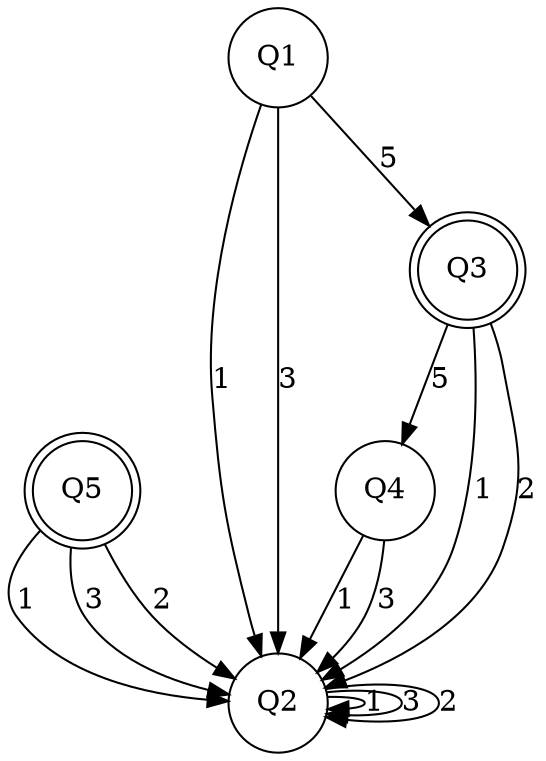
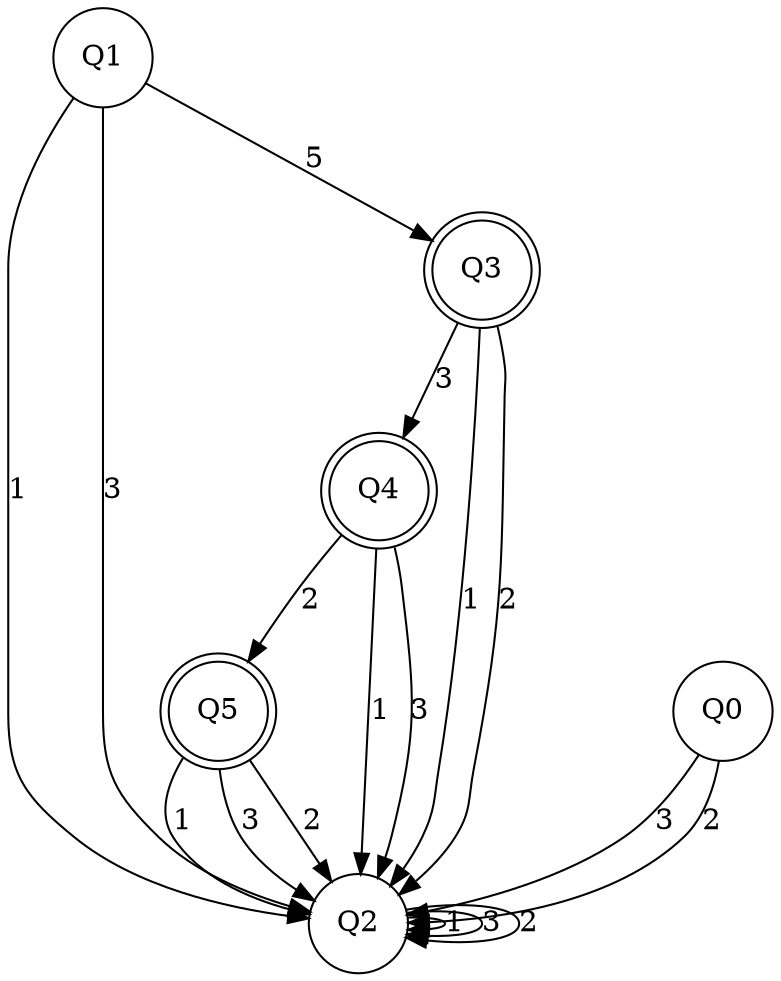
(441, 380) -> (445, 380)
(385, 491) -> (379, 491)
none -> (299, 588)
none -> (723, 711)
